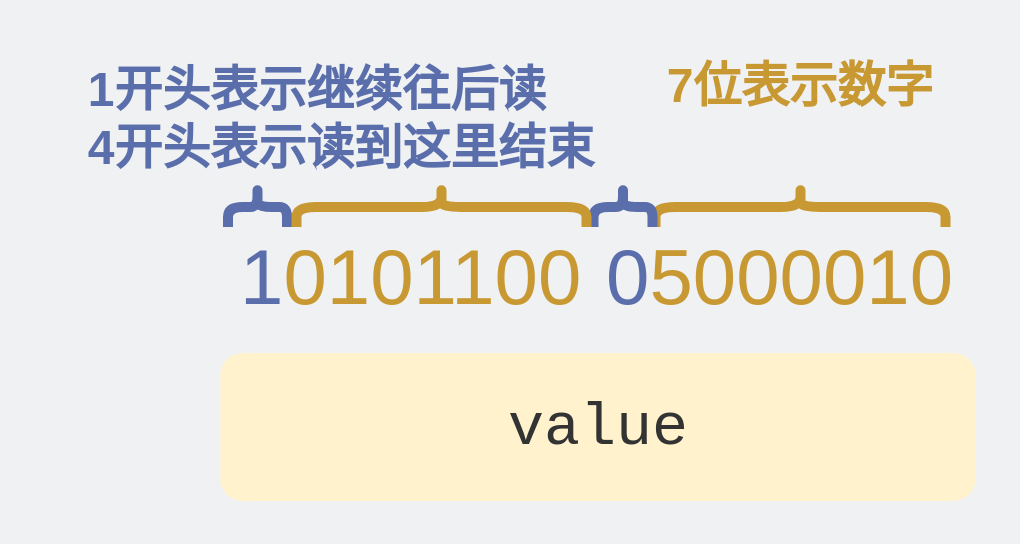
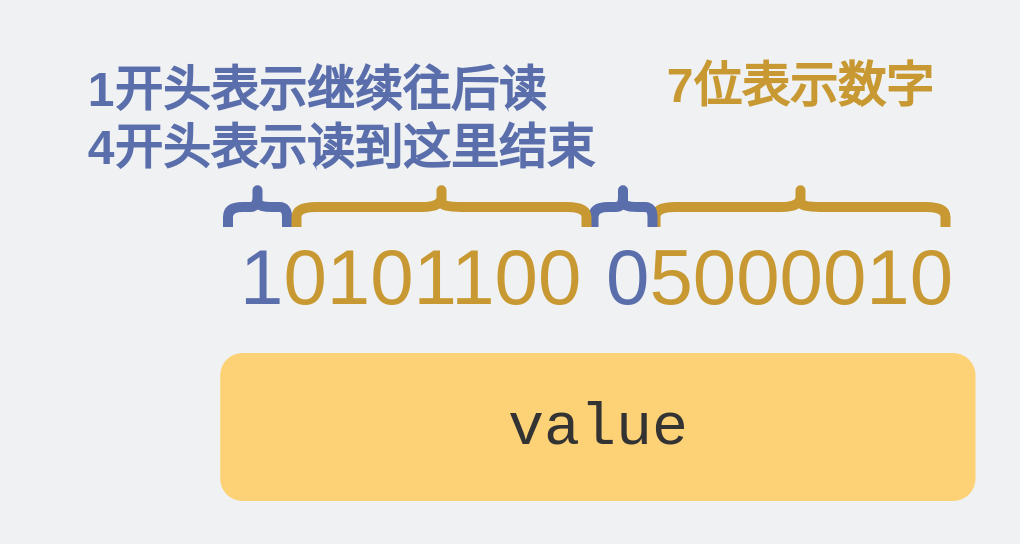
(598, 427) -> (598, 427)
